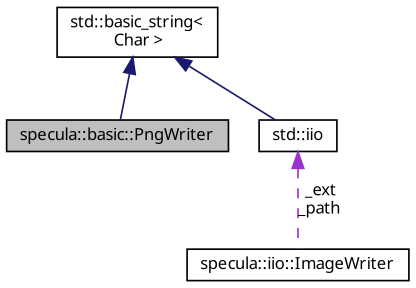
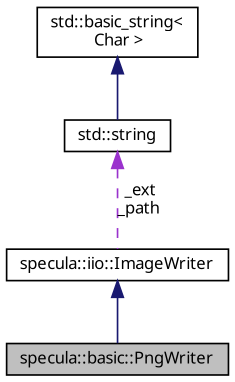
(125, 97) -> (118, 320)
(298, 136) -> (118, 136)
